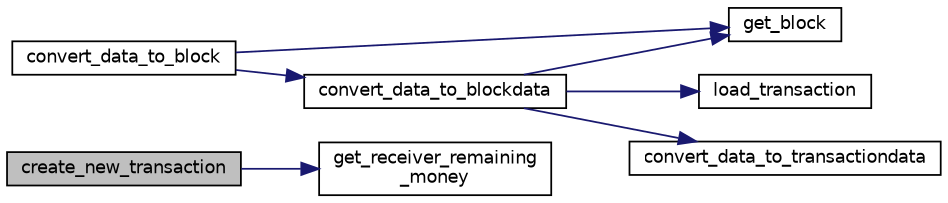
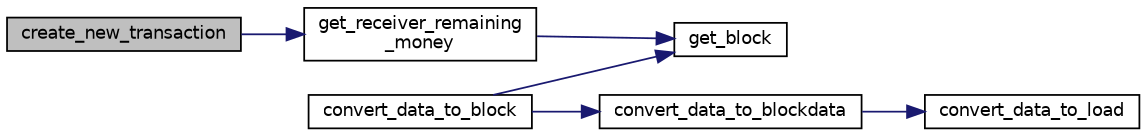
(618, 57) -> (597, 37)
(785, 91) -> none
(785, 158) -> (1032, 112)
